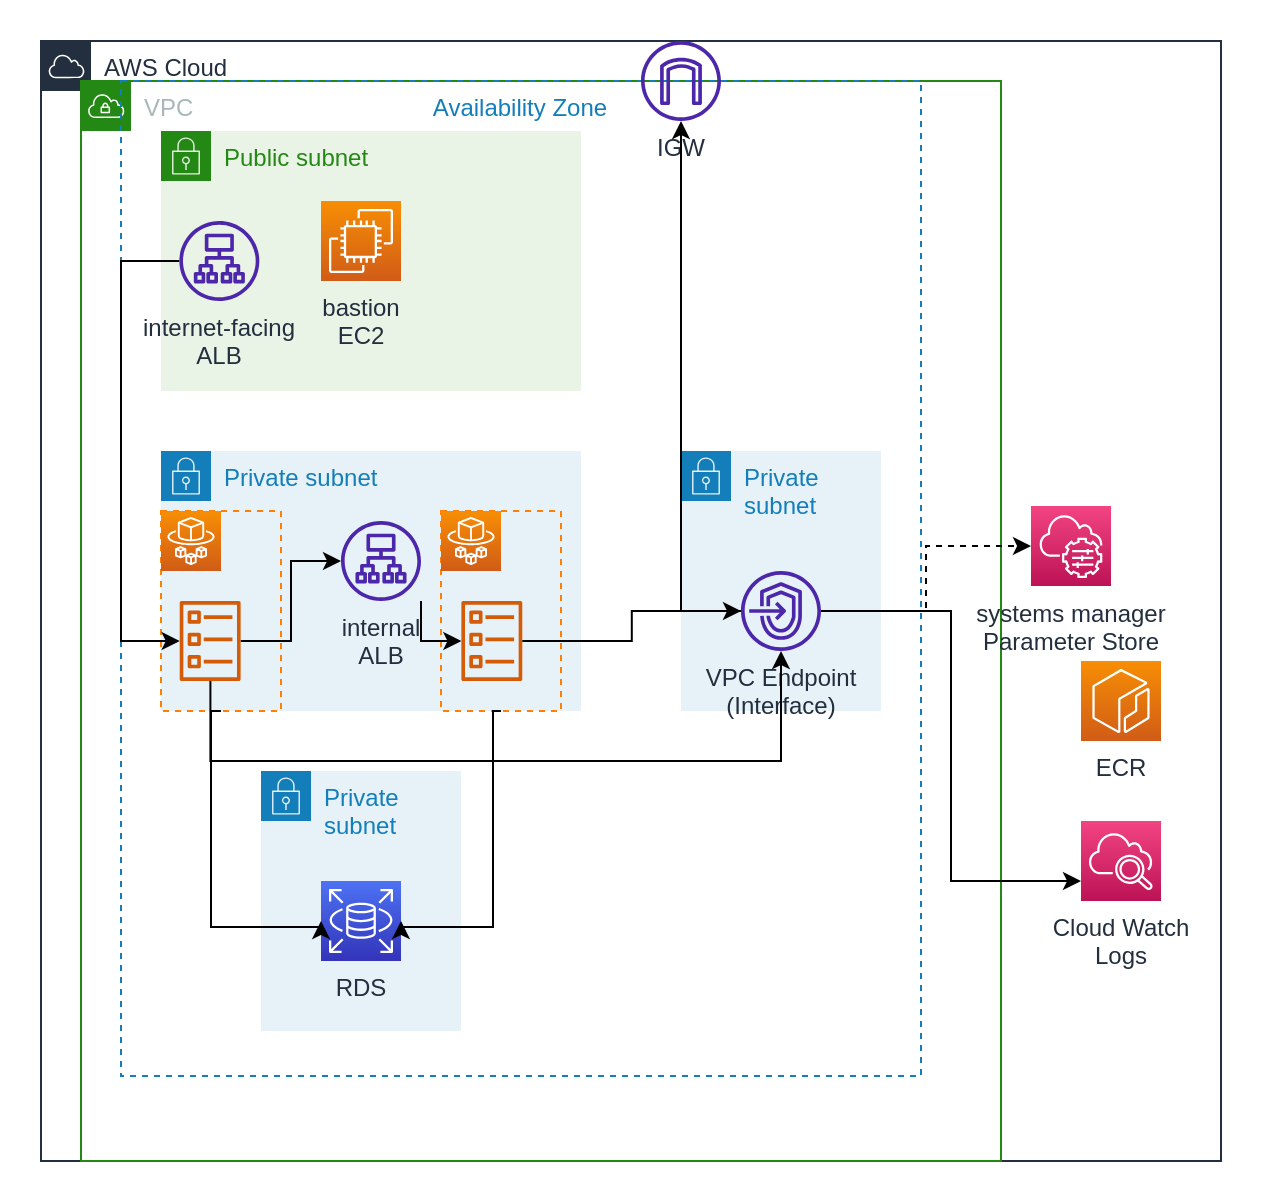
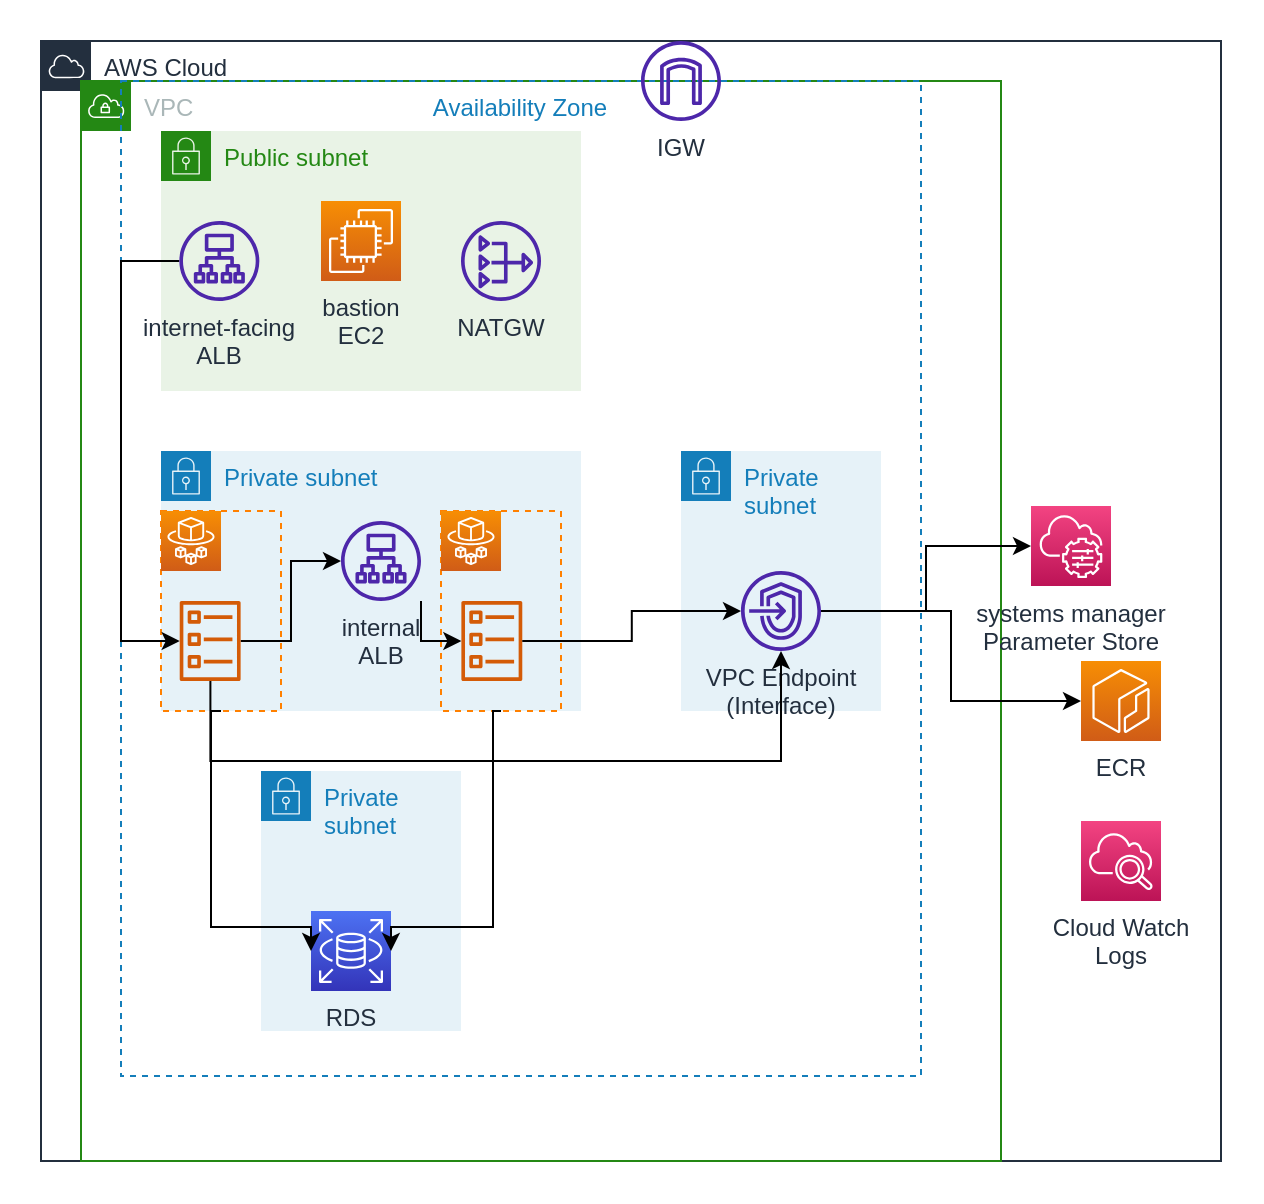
none -> (501, 261)
(681, 371) -> (1011, 701)
(930, 546) -> (930, 546)
(951, 851) -> none
(361, 921) -> (351, 951)
